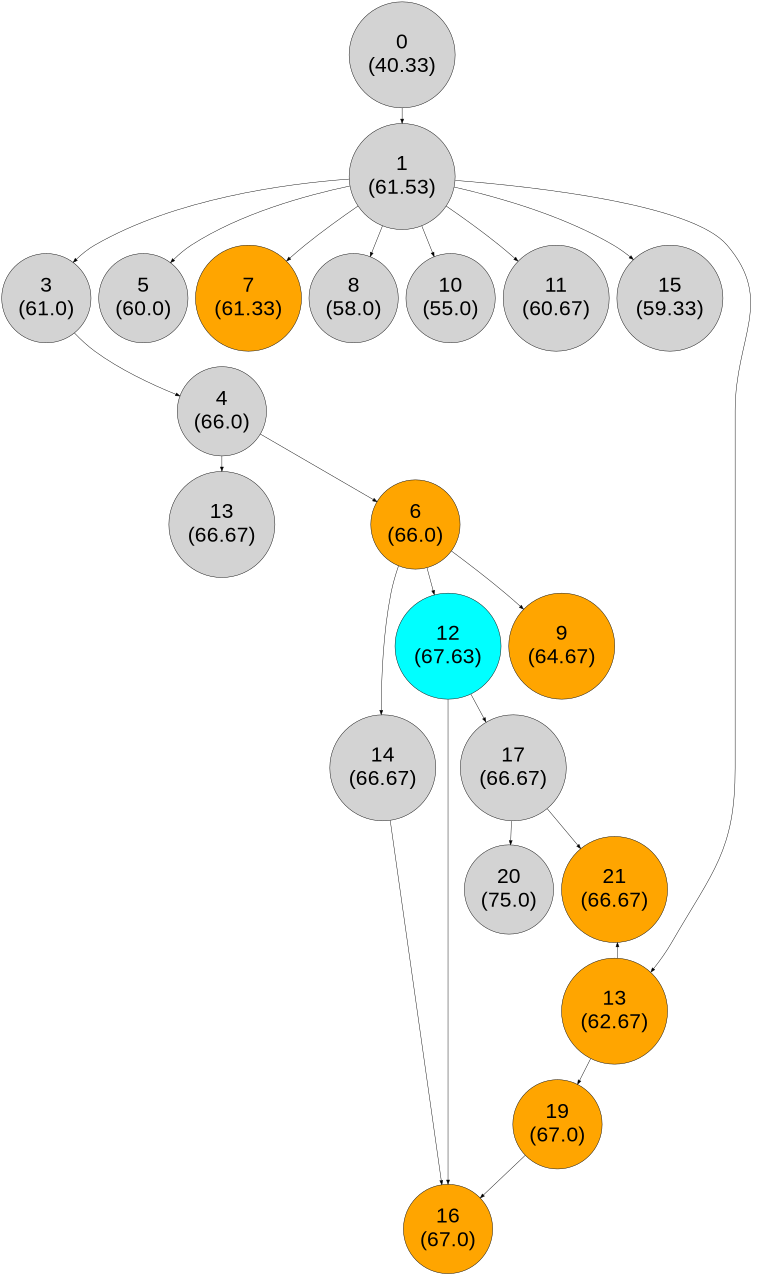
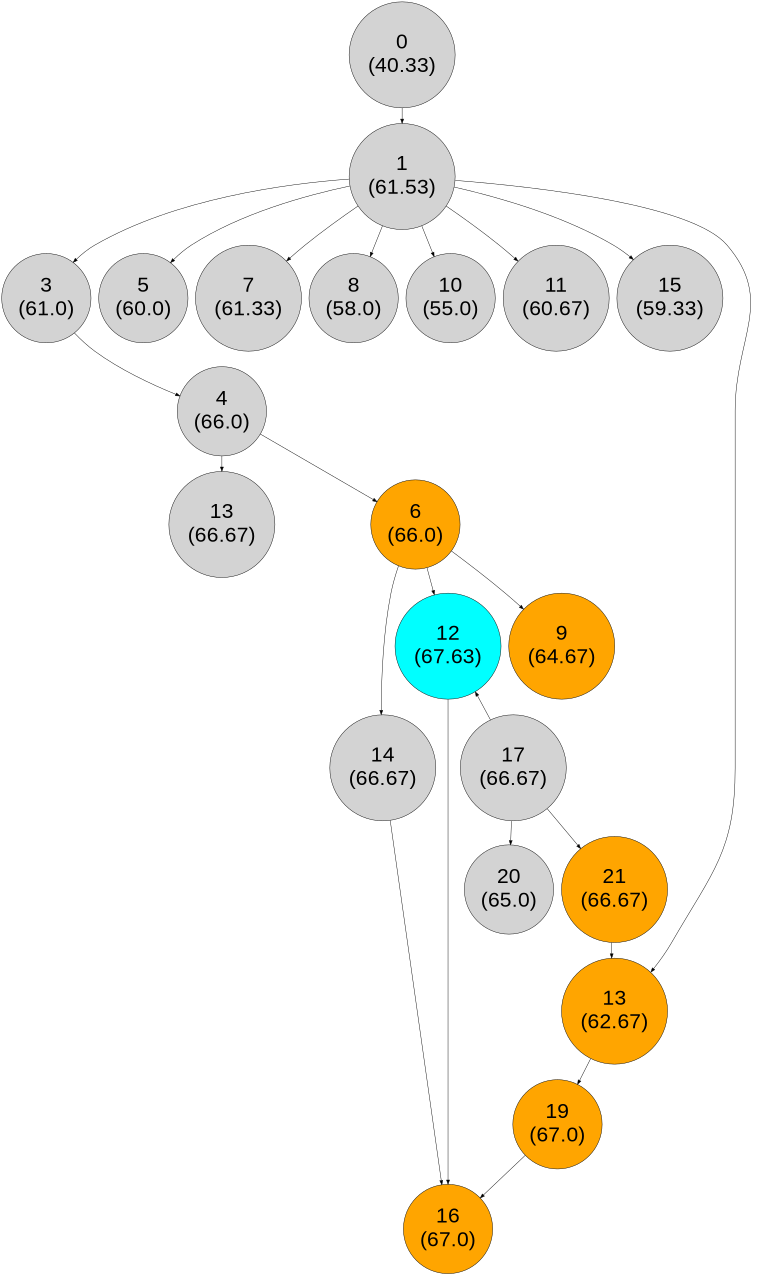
(248, 298) -> (248, 298)
(477, 706) -> (484, 708)
(509, 890) -> (509, 890)
(617, 953) -> (612, 948)
